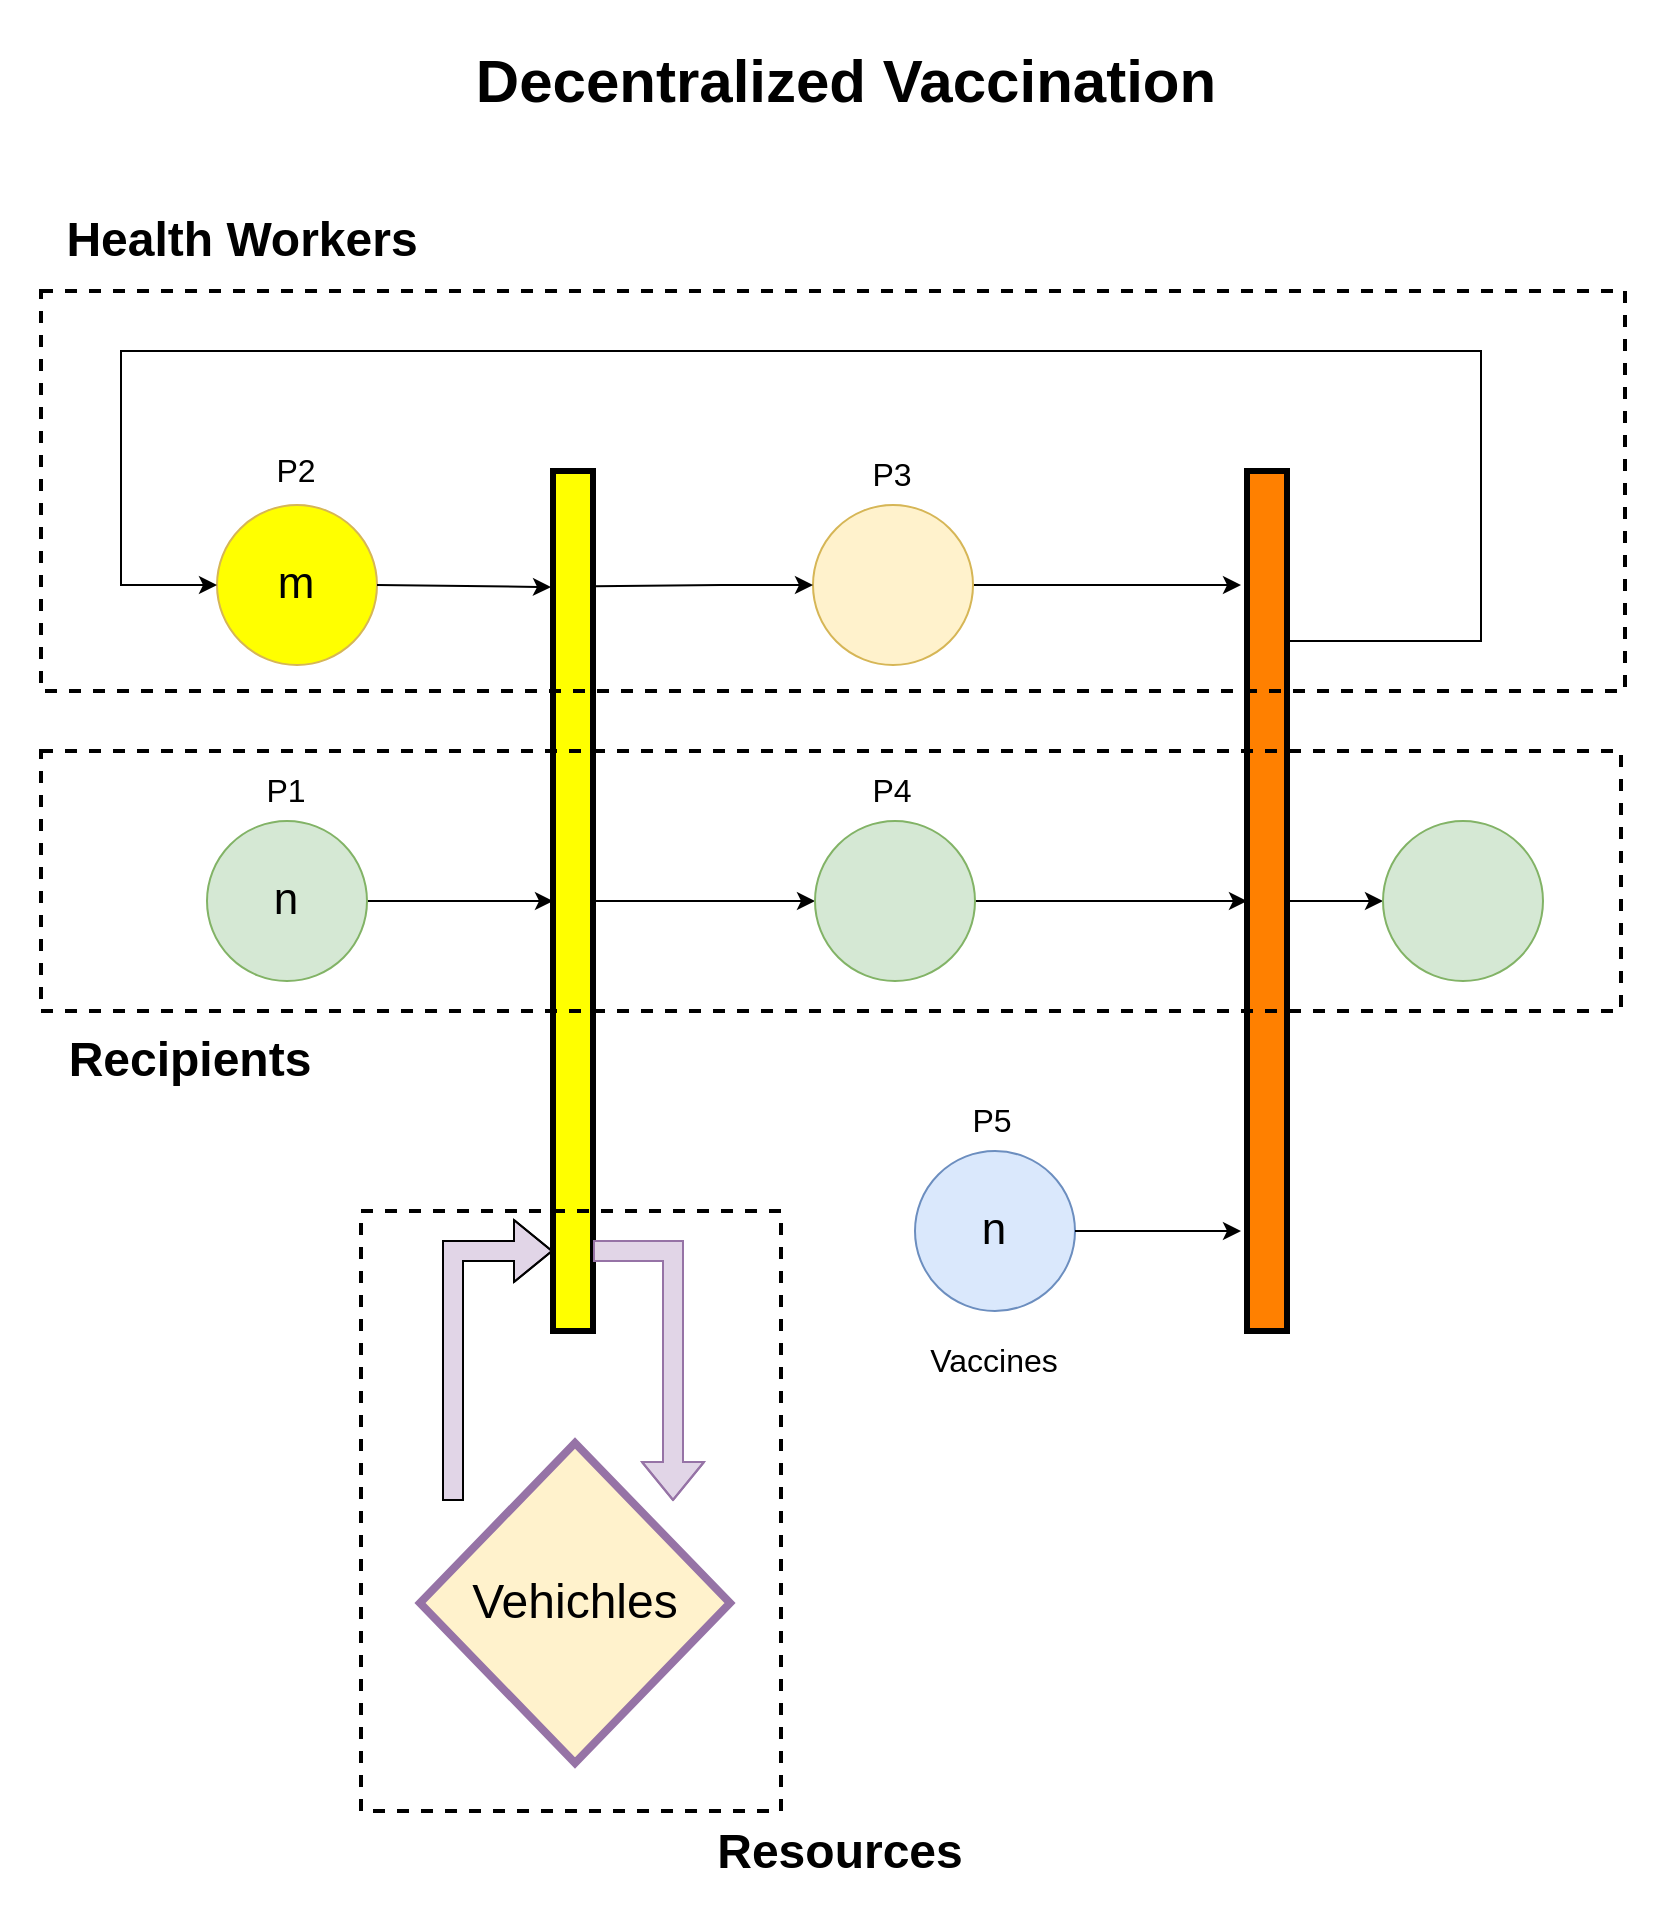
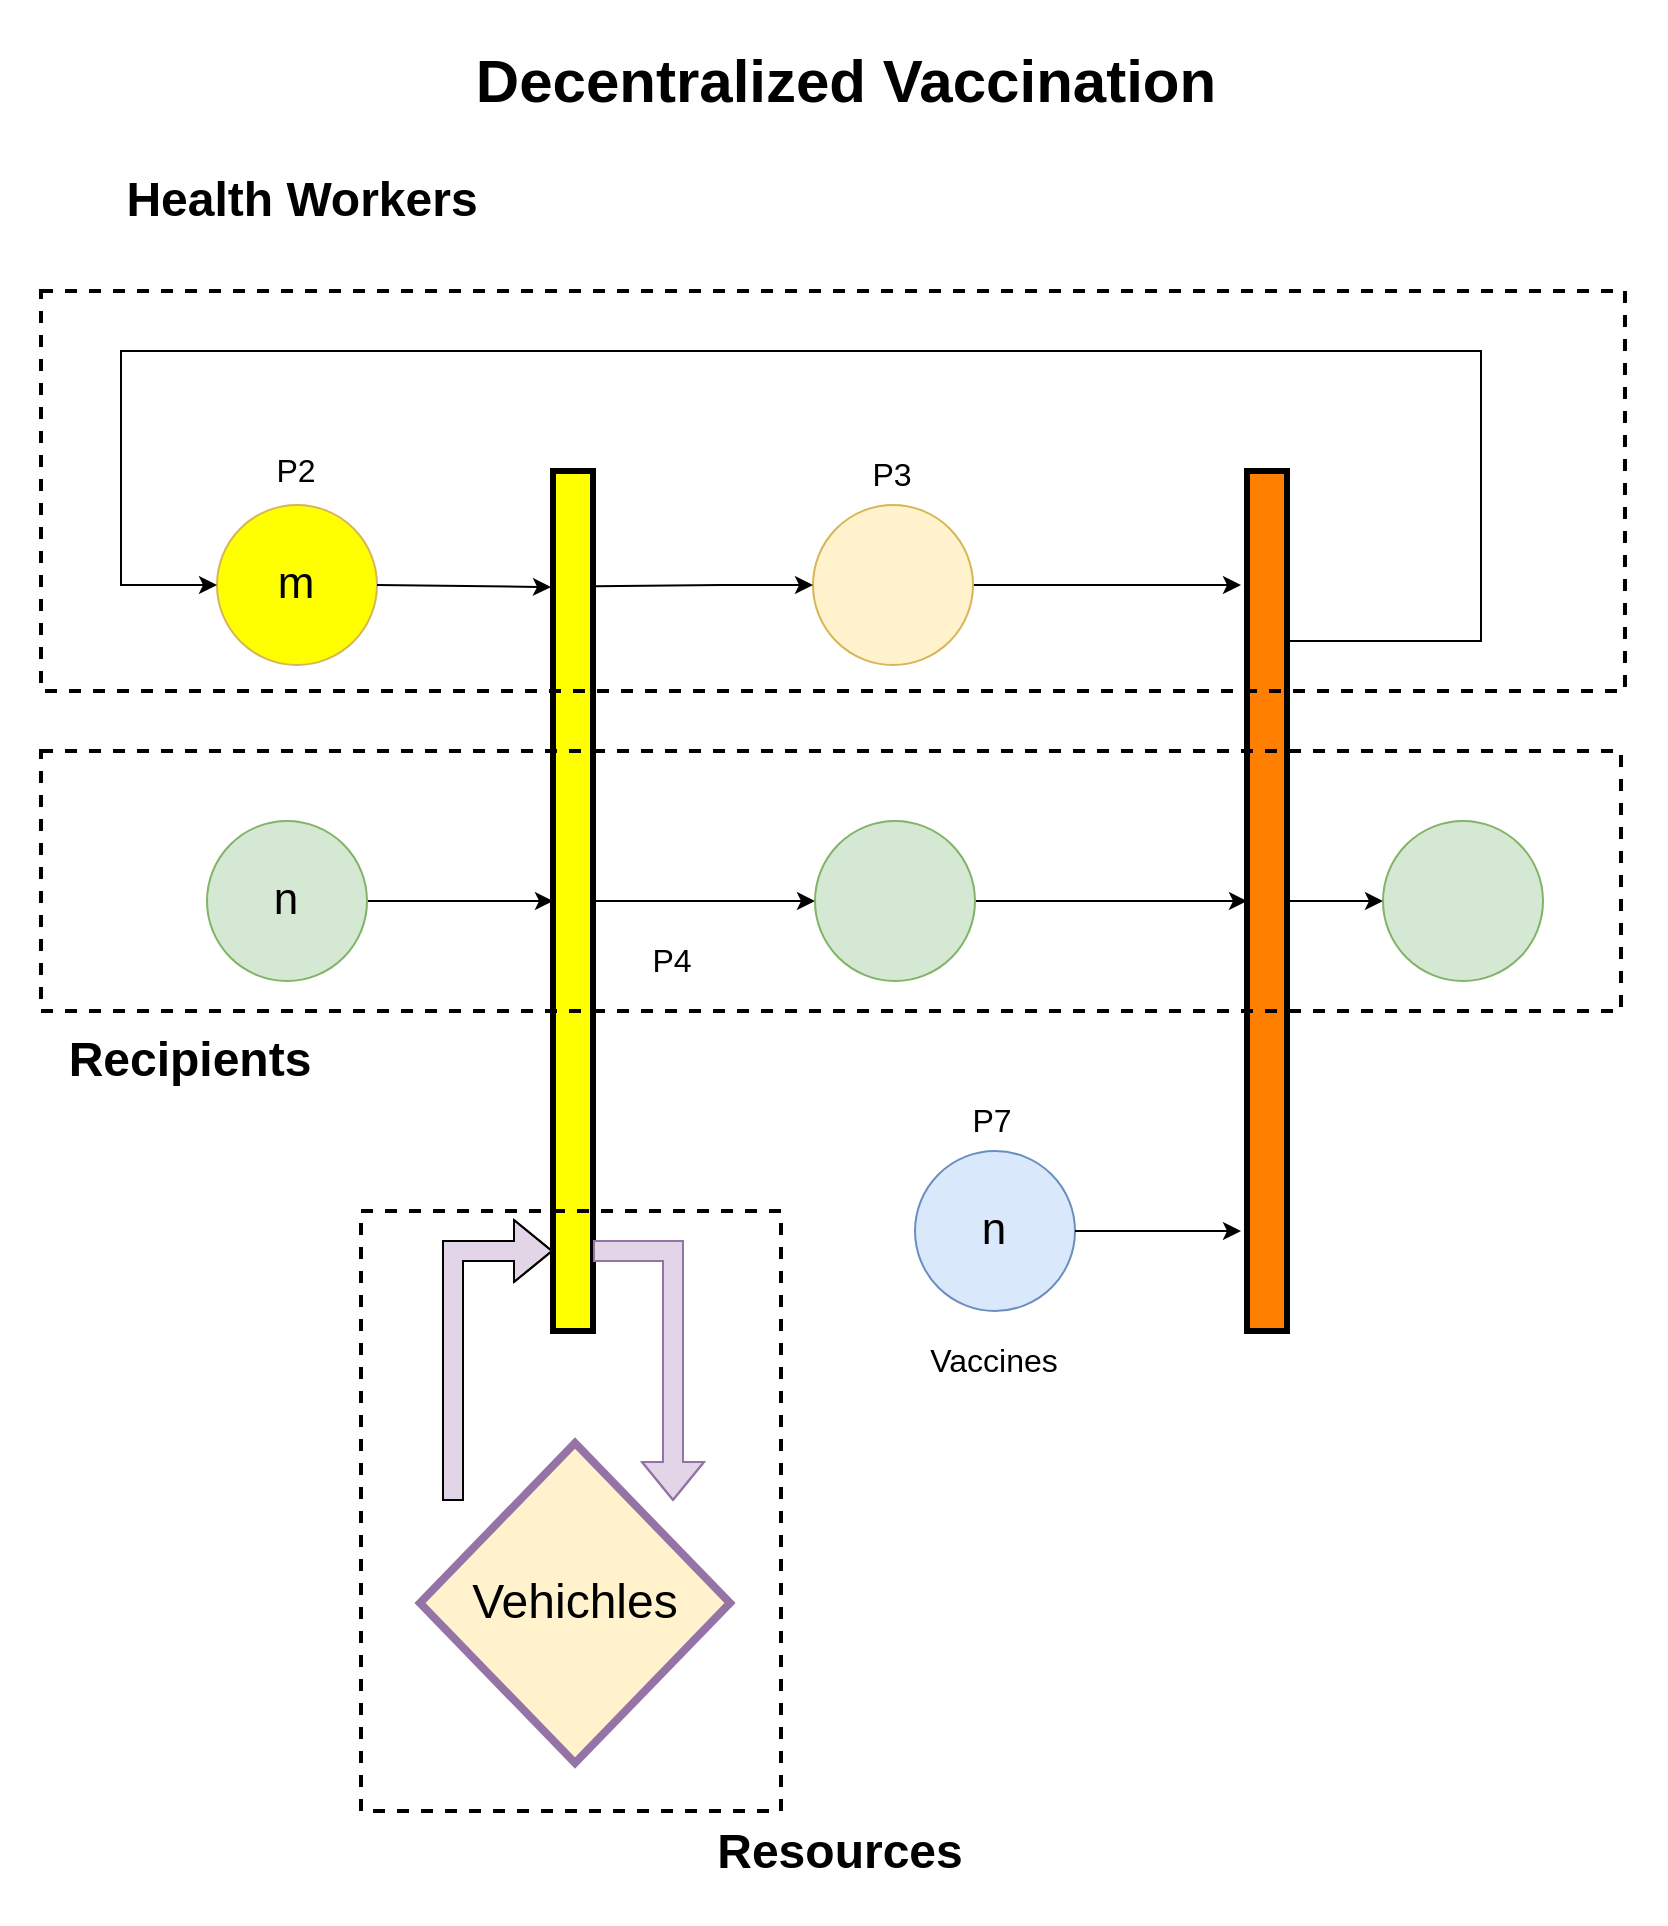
(243, 241) -> (303, 201)
(287, 791) -> none
(893, 791) -> (673, 961)
(993, 1121) -> (993, 1121)
